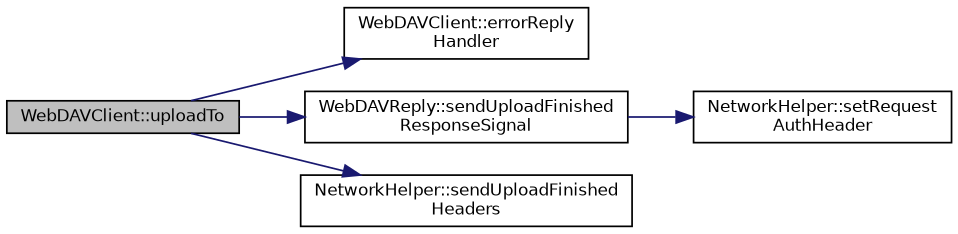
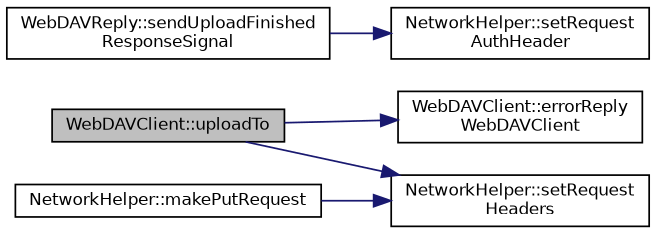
(466, 33) -> (520, 117)
(263, 117) -> none
none -> (168, 201)
(466, 201) -> (520, 201)
